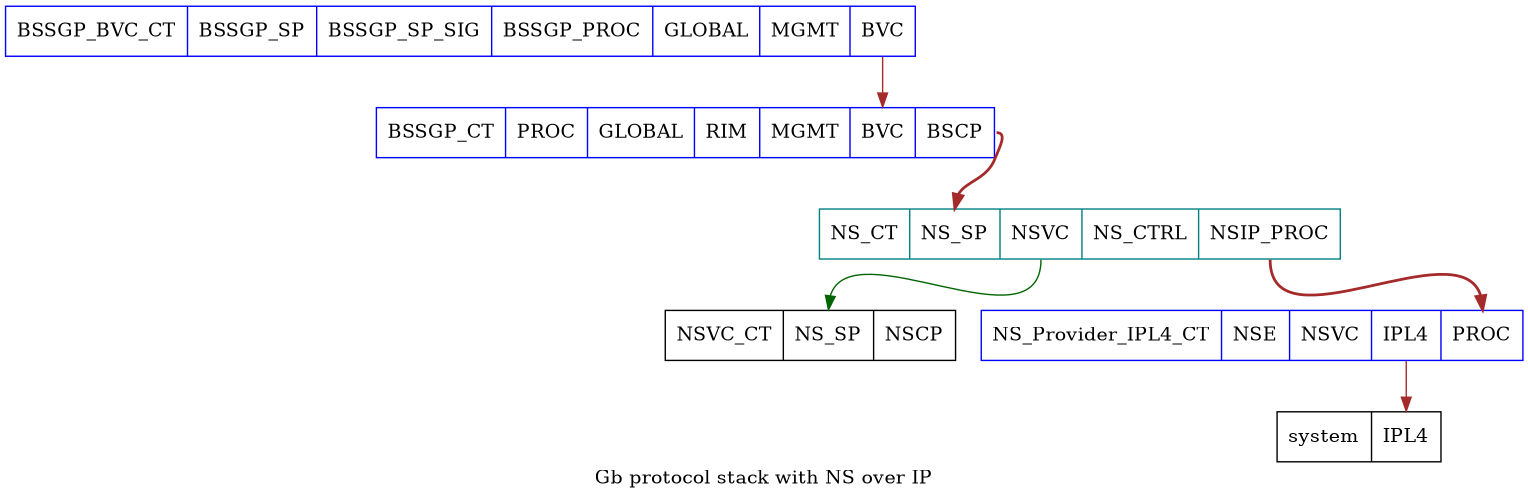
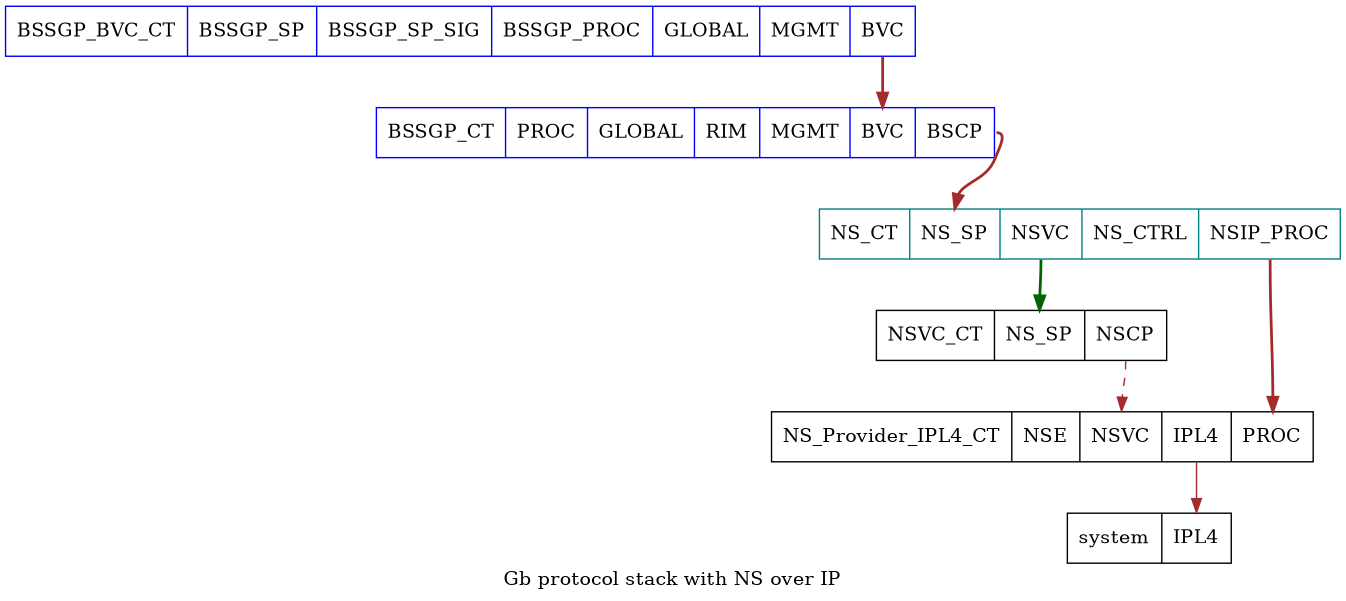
(883, 75) -> (883, 75)
(941, 286) -> (1041, 278)
(1252, 335) -> (1042, 437)
none -> (1125, 379)
